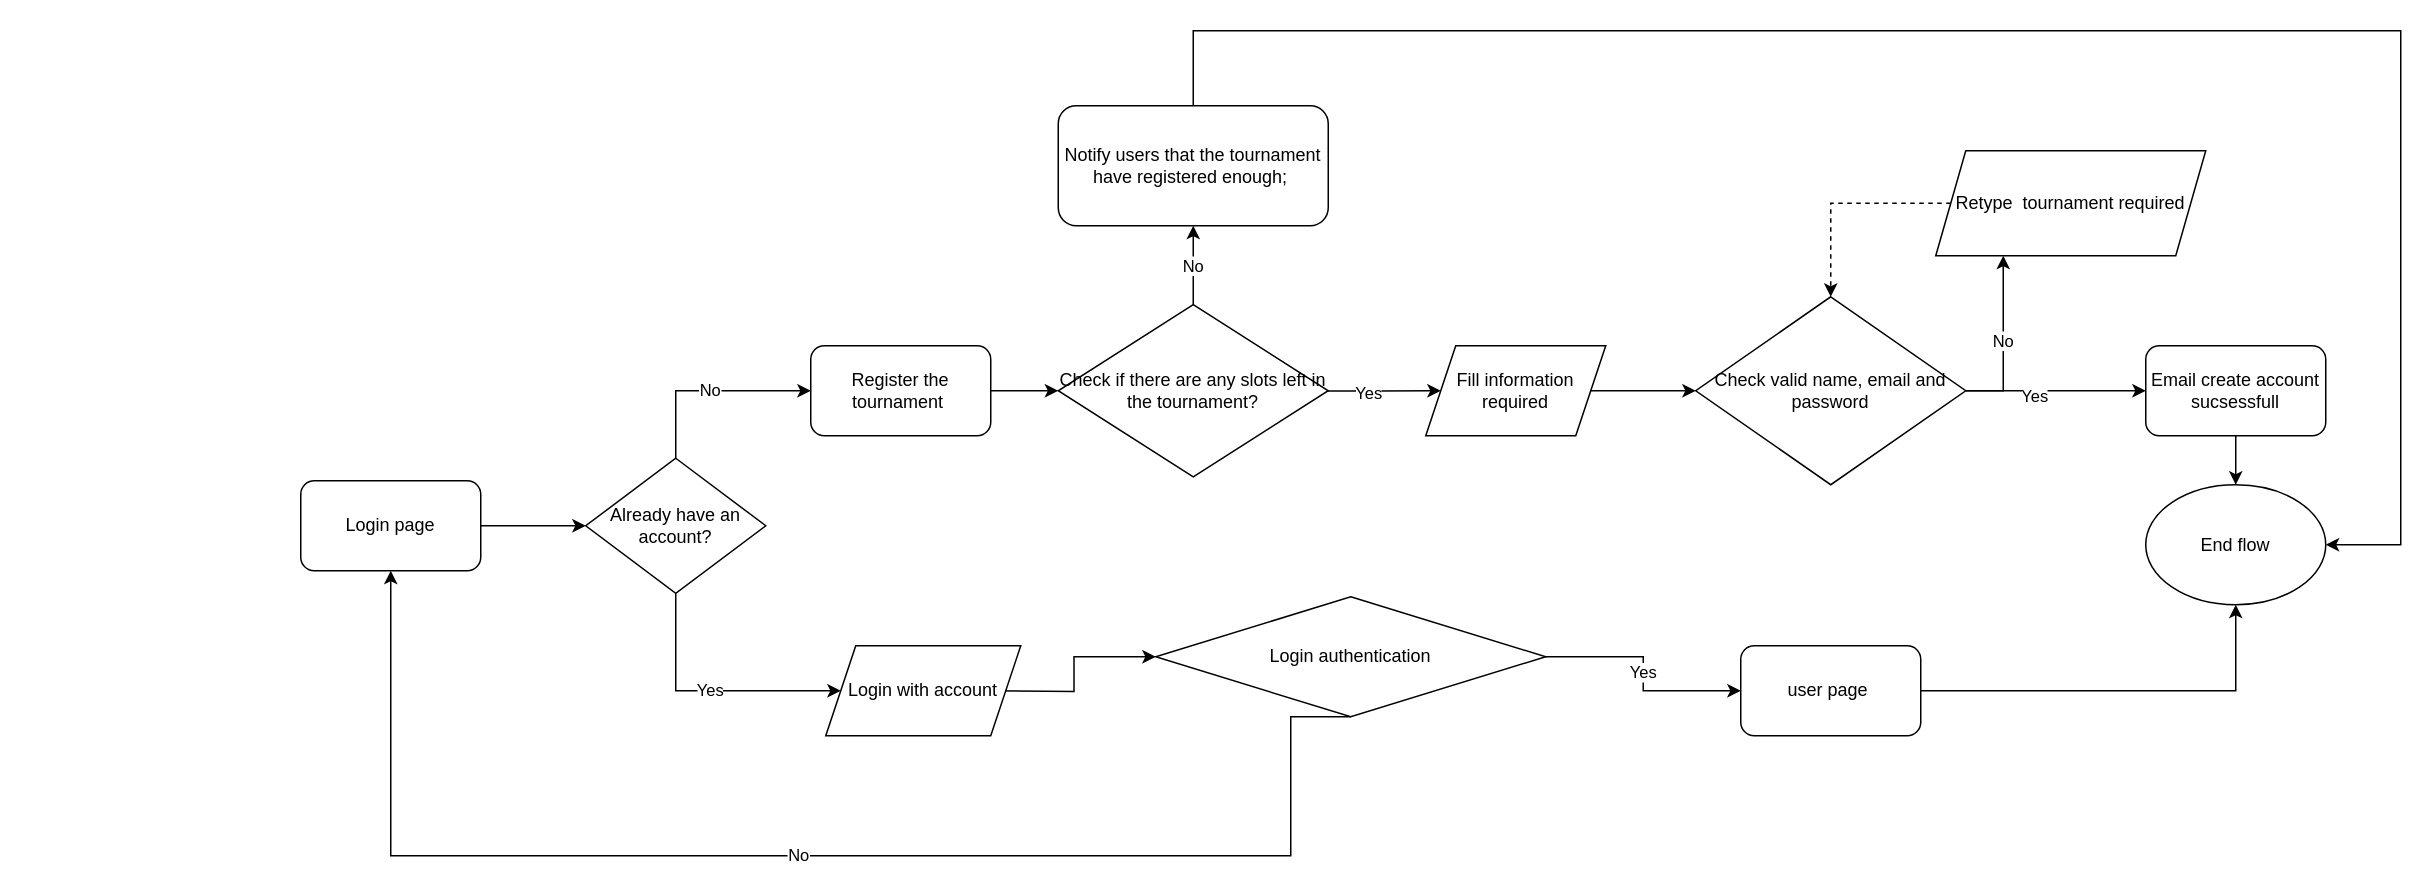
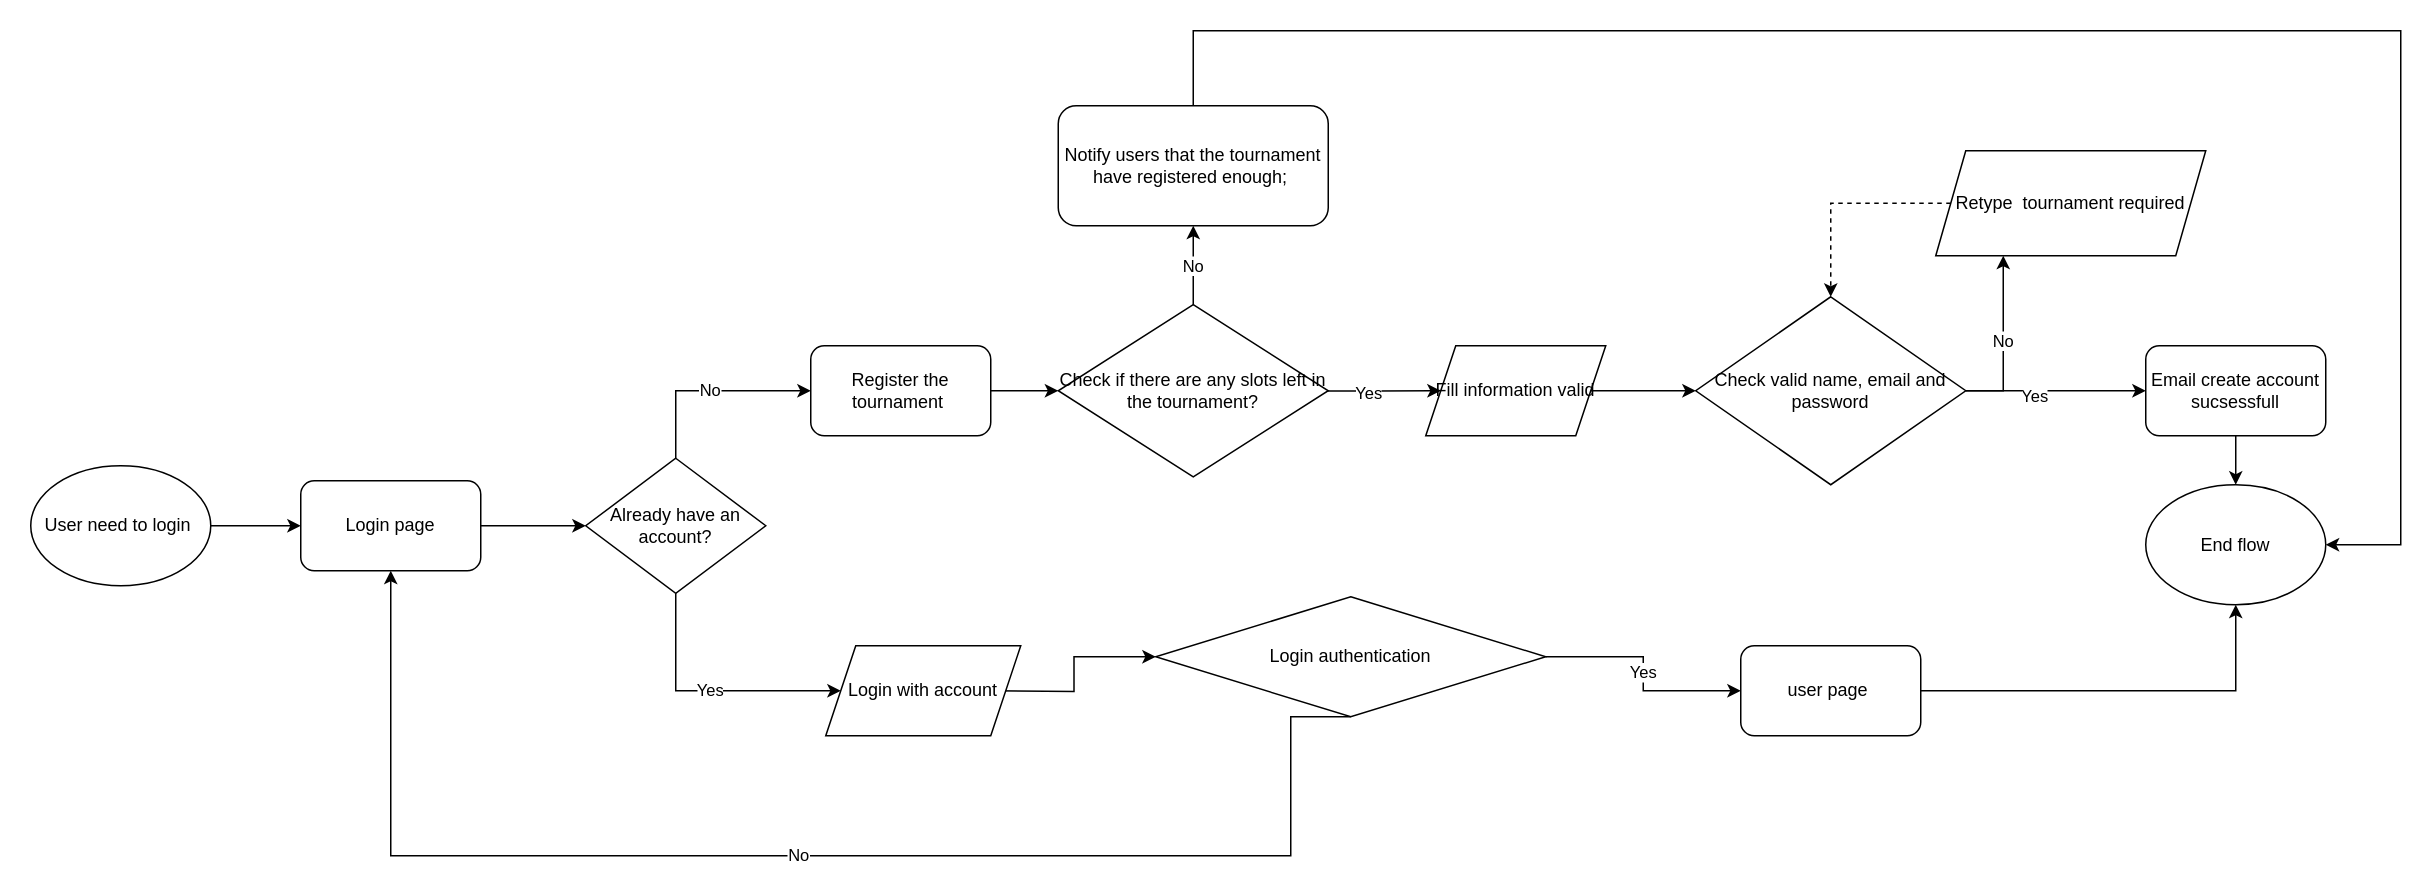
(1516, 391) -> (1516, 391)
none -> (121, 526)
none -> (251, 526)
